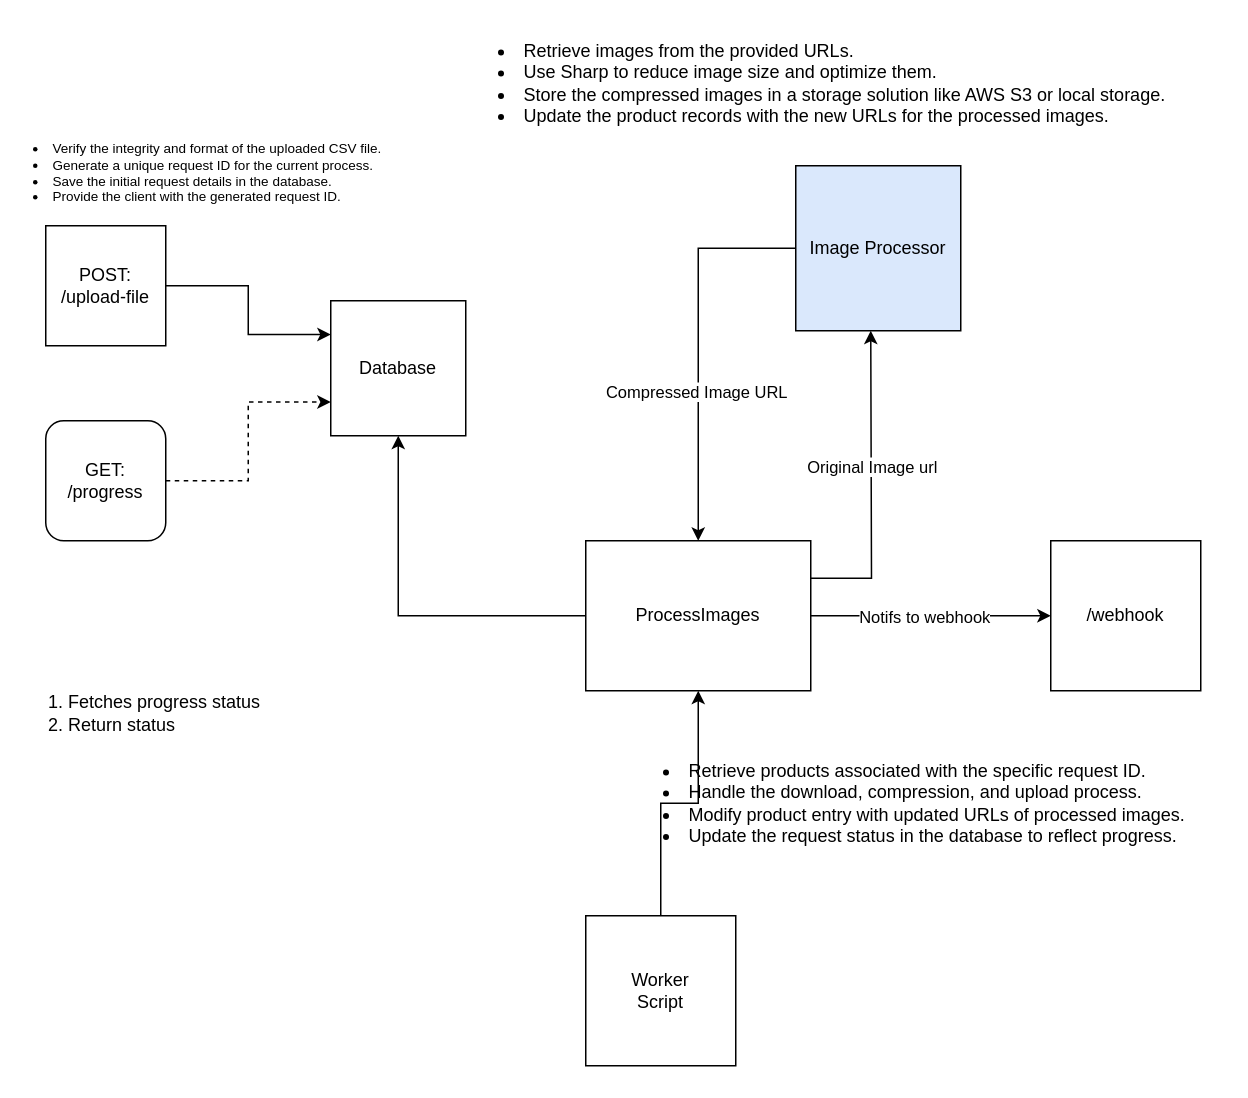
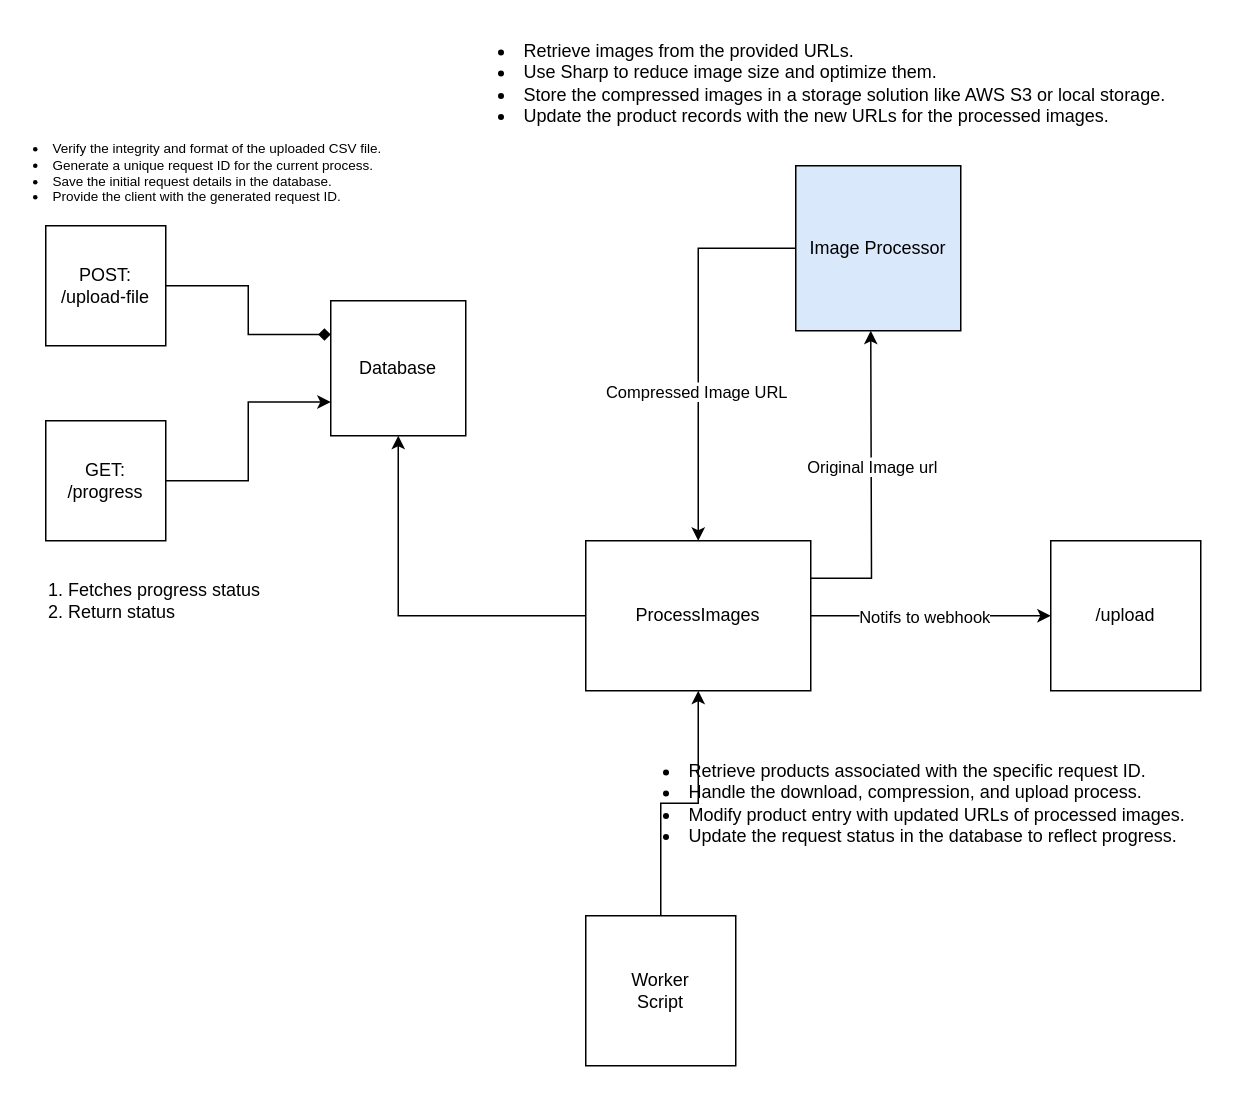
(319, 335) -> (318, 335)
(248, 445) -> (248, 445)
(106, 481) -> (106, 481)
(1126, 616) -> (1126, 616)
(166, 713) -> (166, 601)
